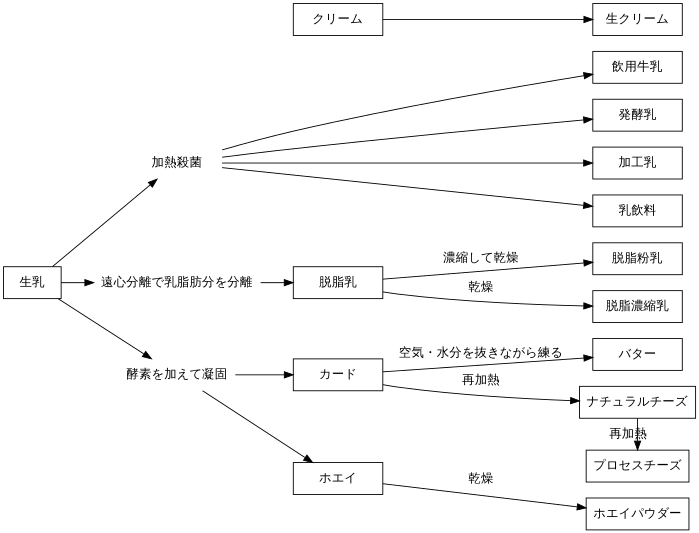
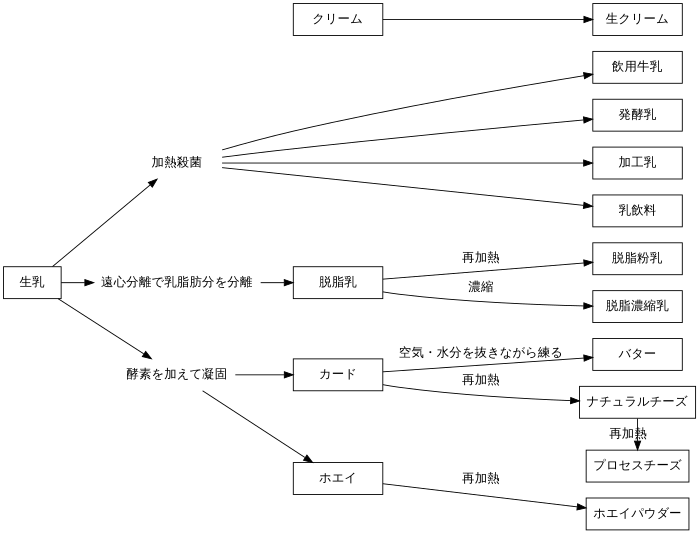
(481, 258) -> (481, 258)
(481, 288) -> (481, 288)
(481, 479) -> (481, 479)
